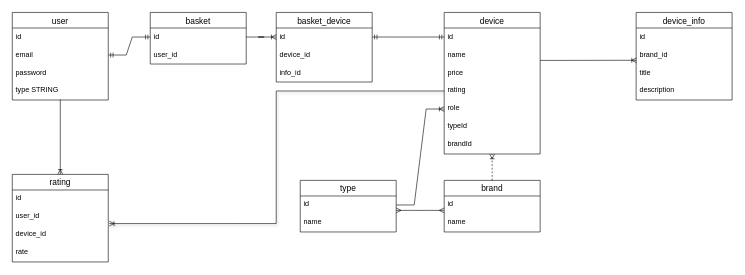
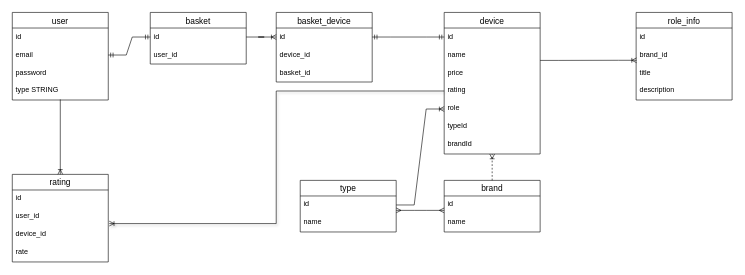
(684, 21) -> (684, 21)
(292, 72) -> (297, 72)
